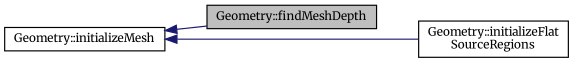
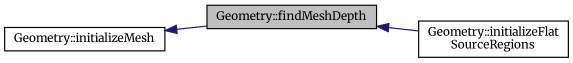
(298, 39) -> (404, 29)
